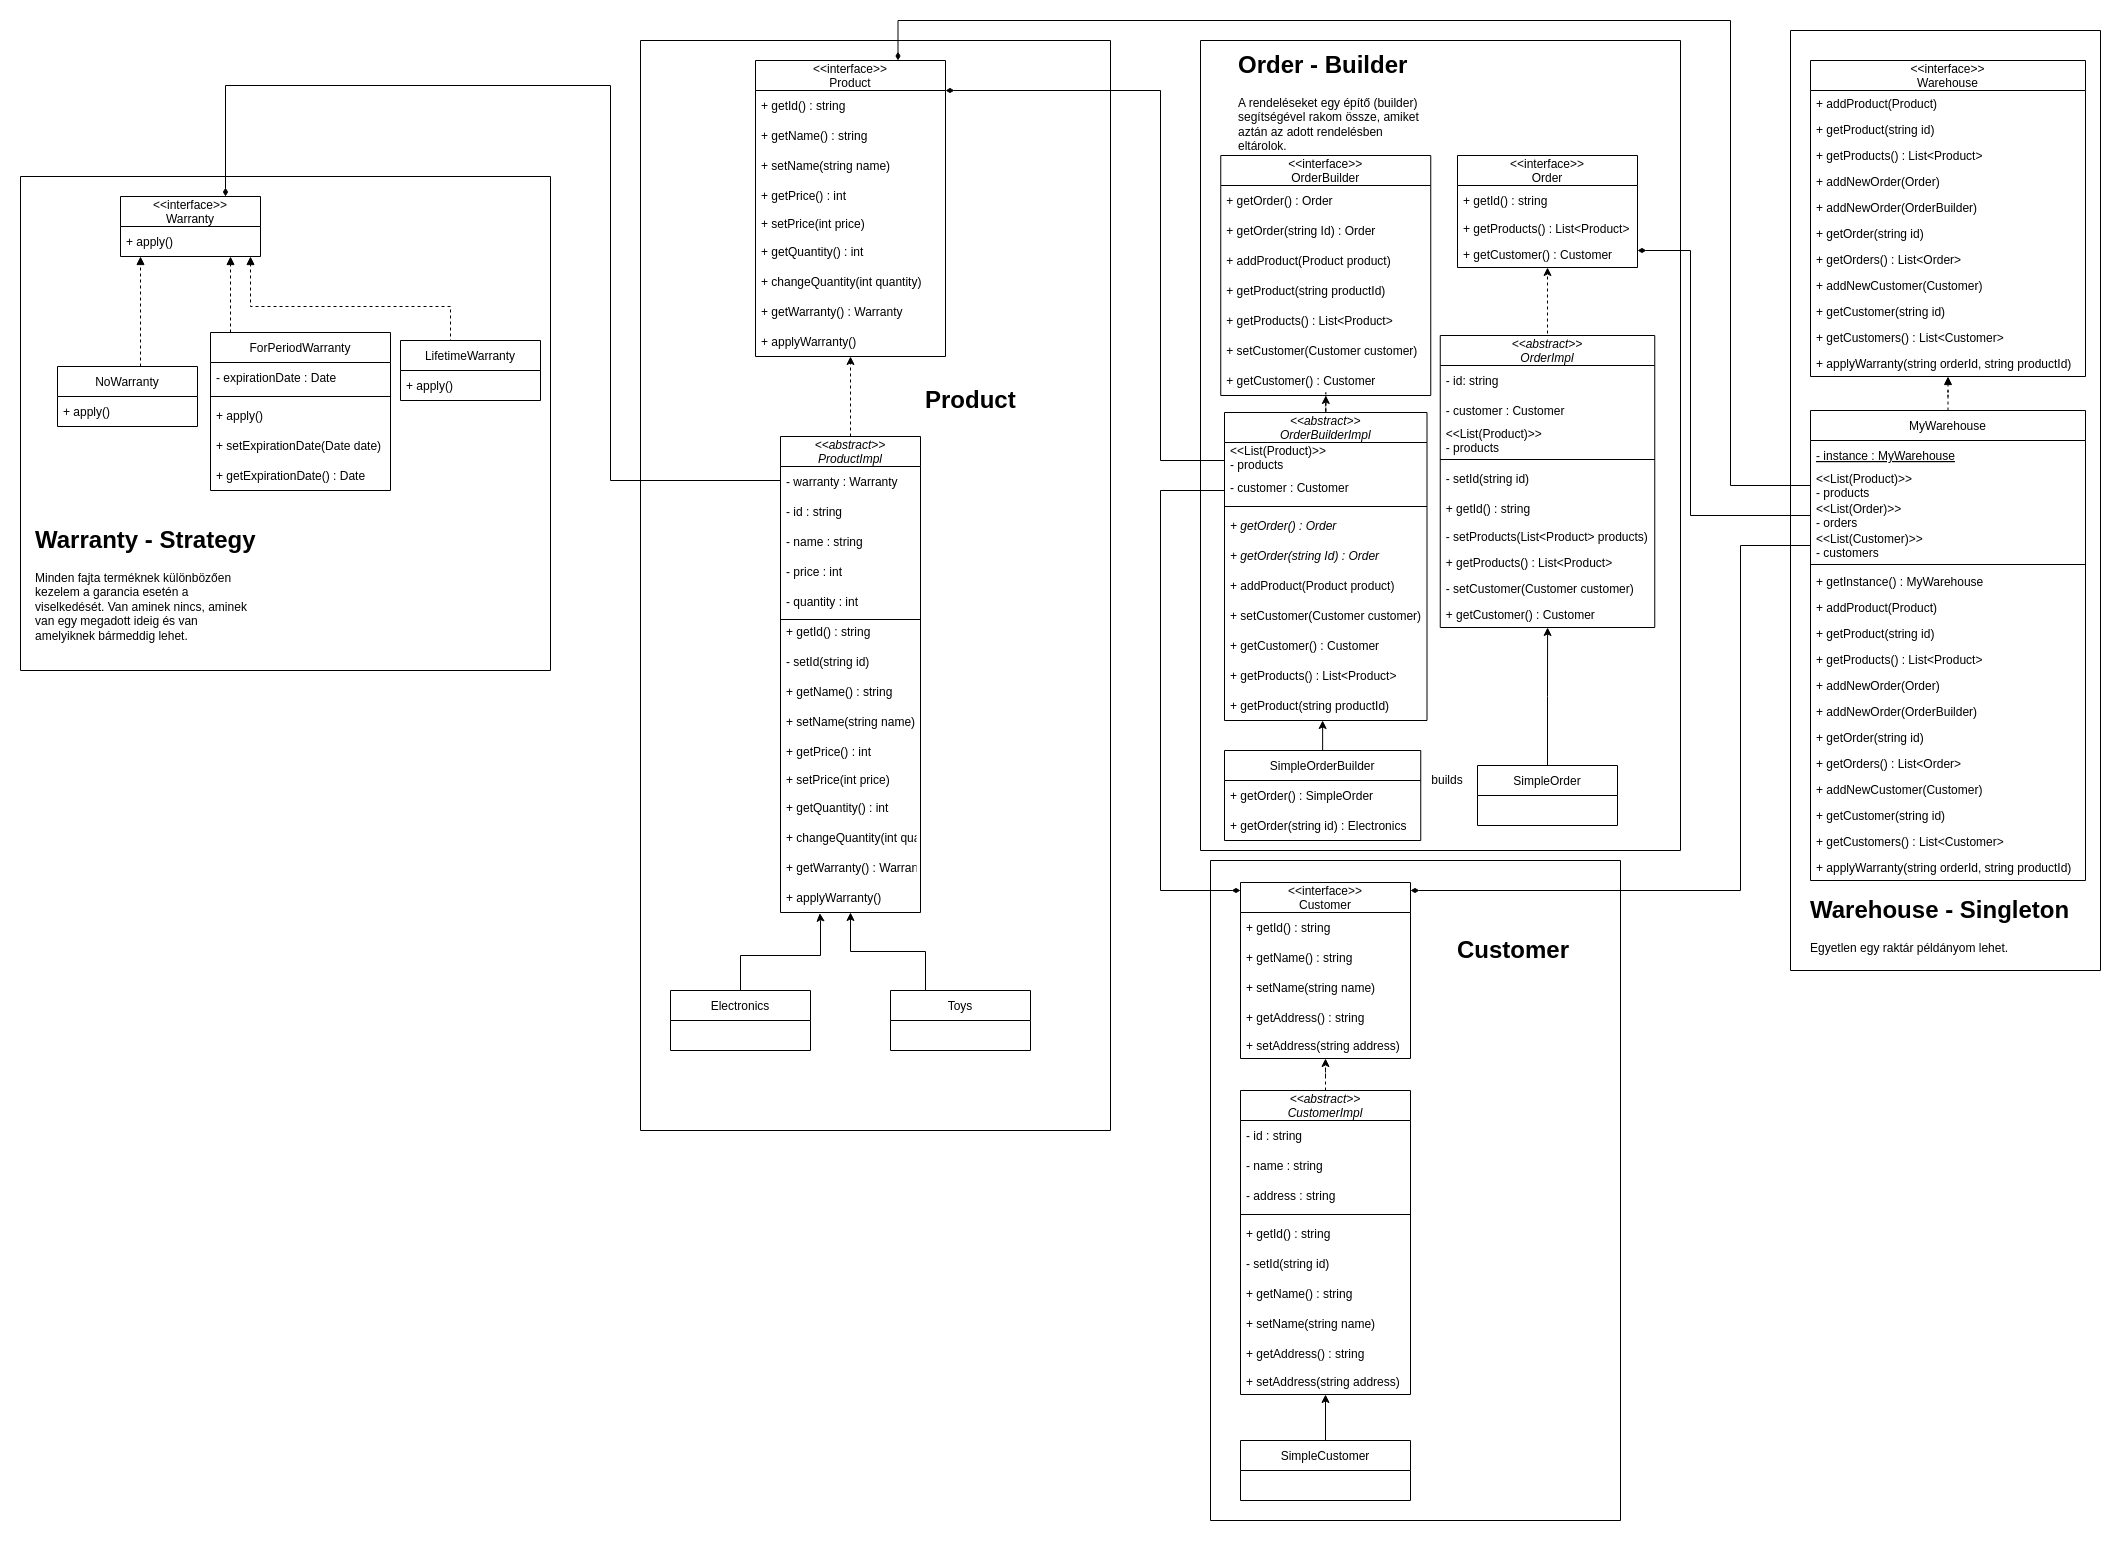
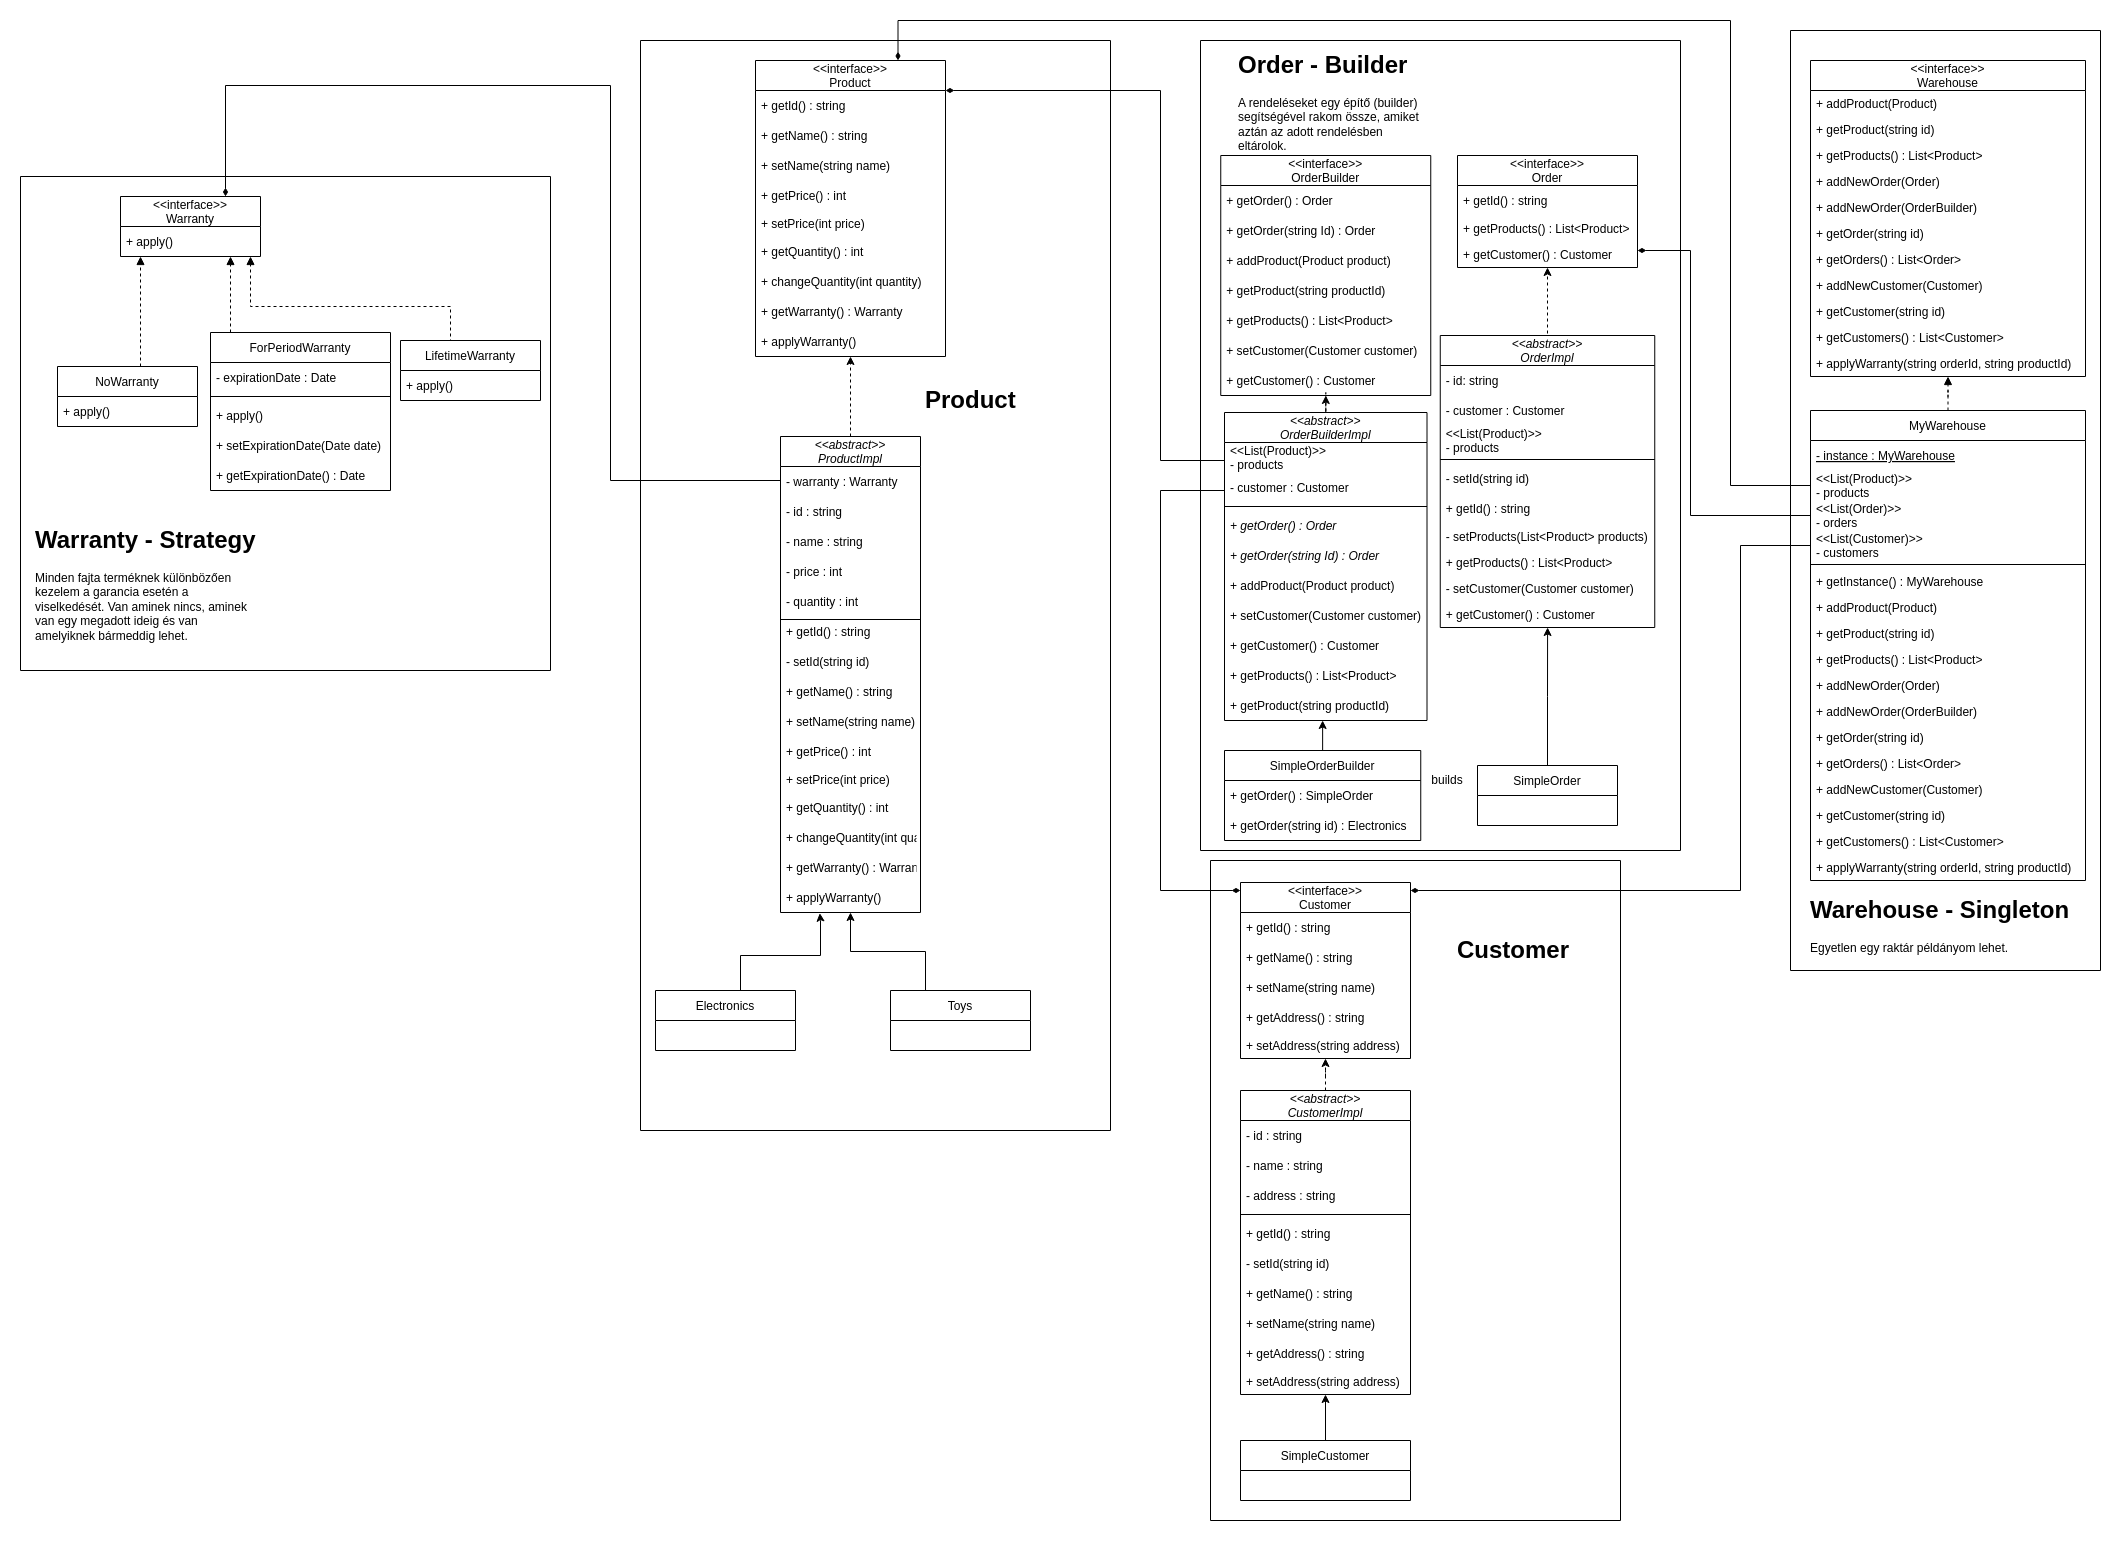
(741, 1021) -> (726, 1021)
